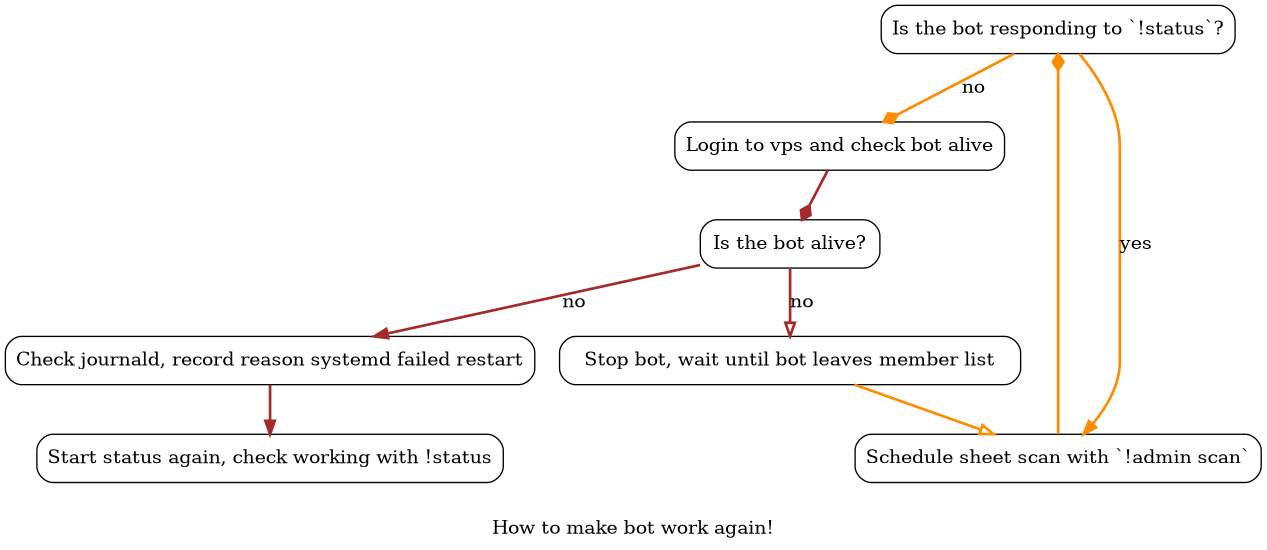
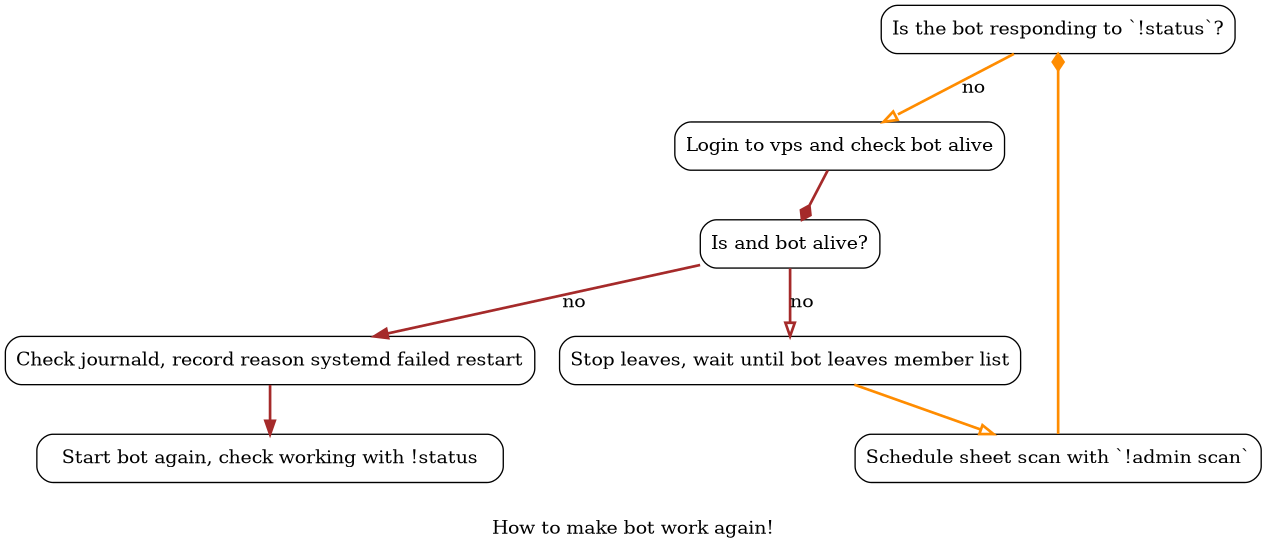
(956, 84) -> (956, 84)
(1120, 237) -> none
(790, 244) -> (790, 244)
(790, 361) -> (790, 361)
(270, 458) -> (270, 458)
